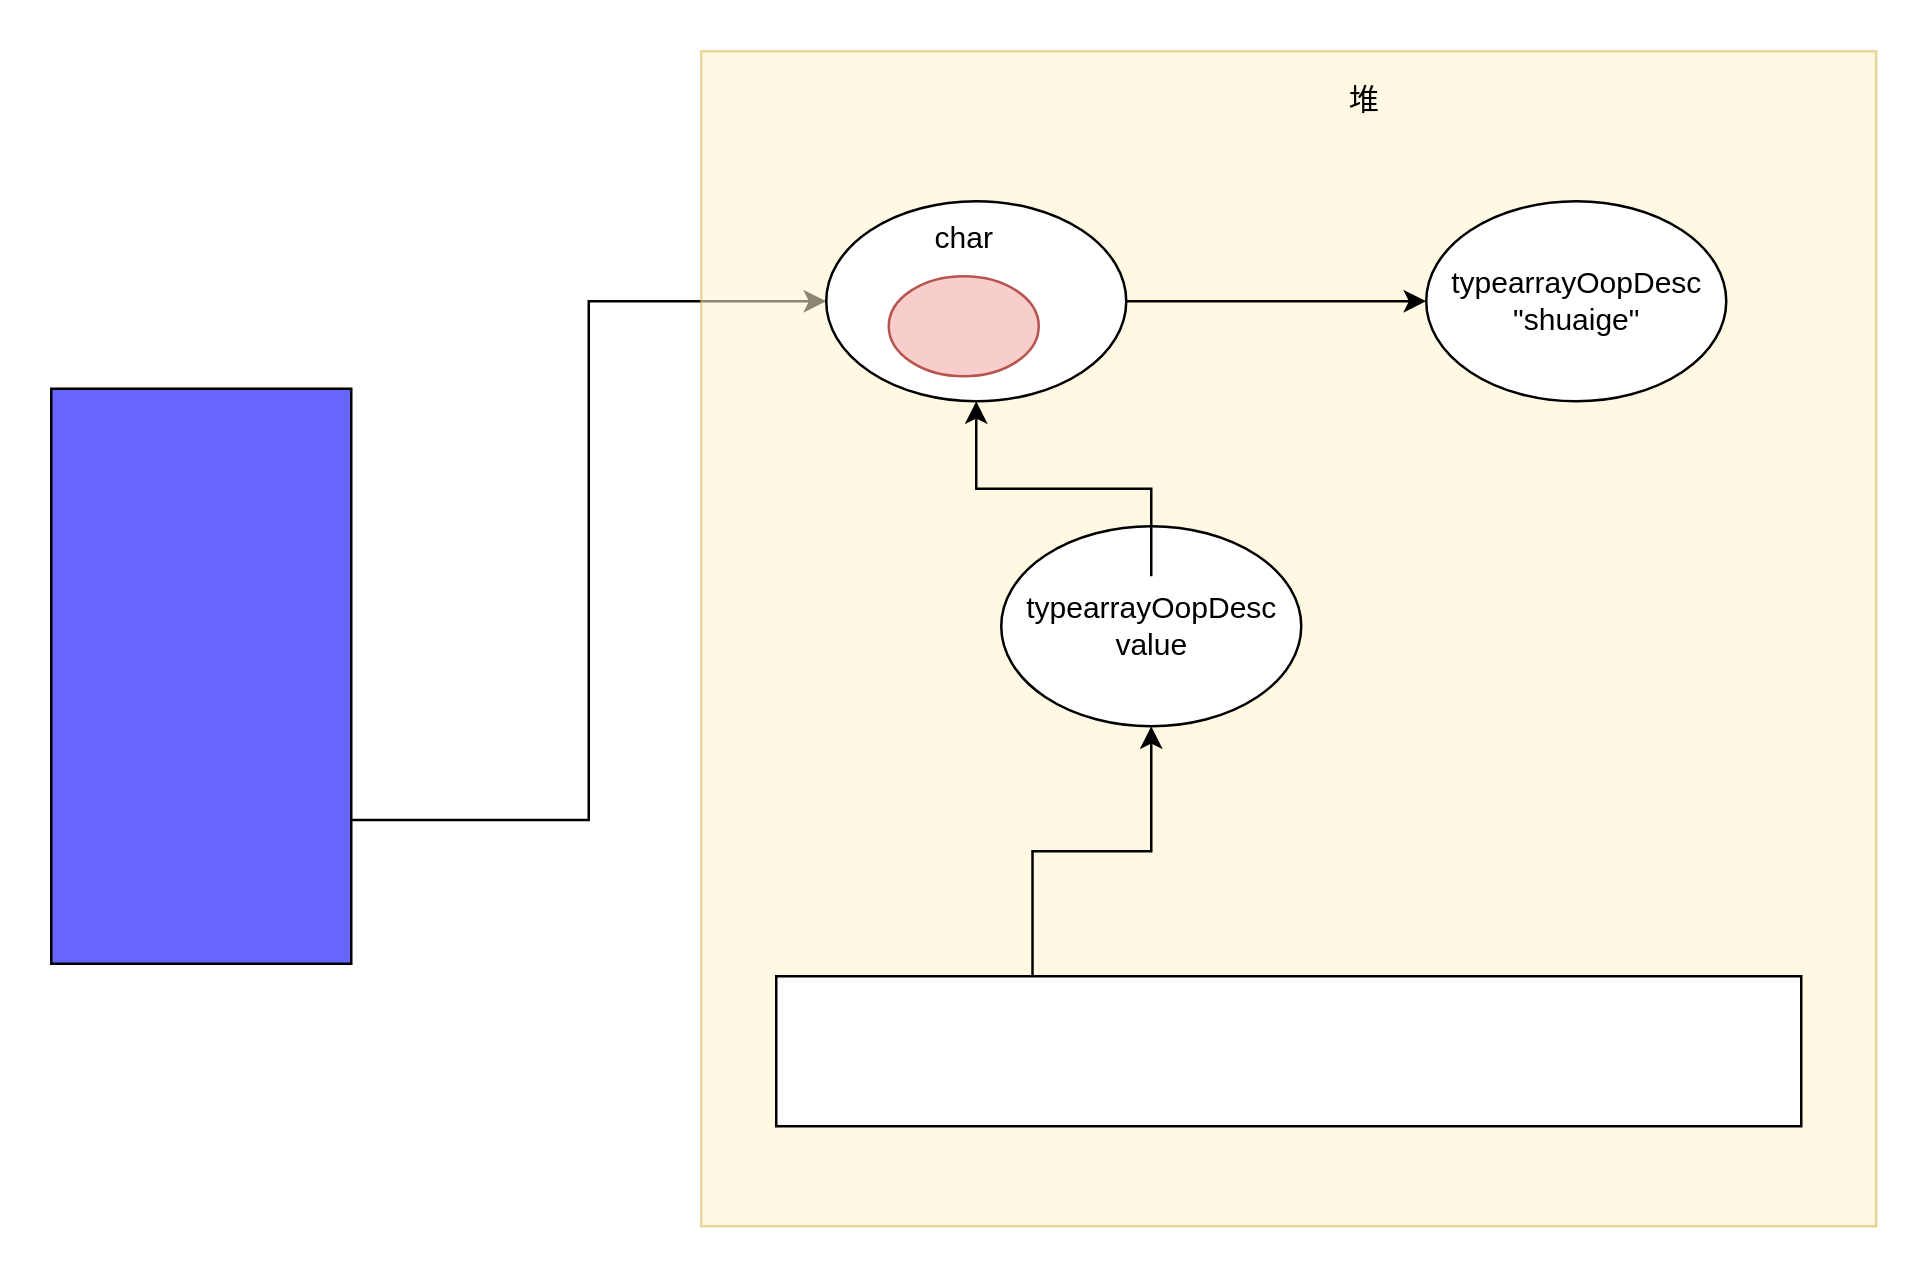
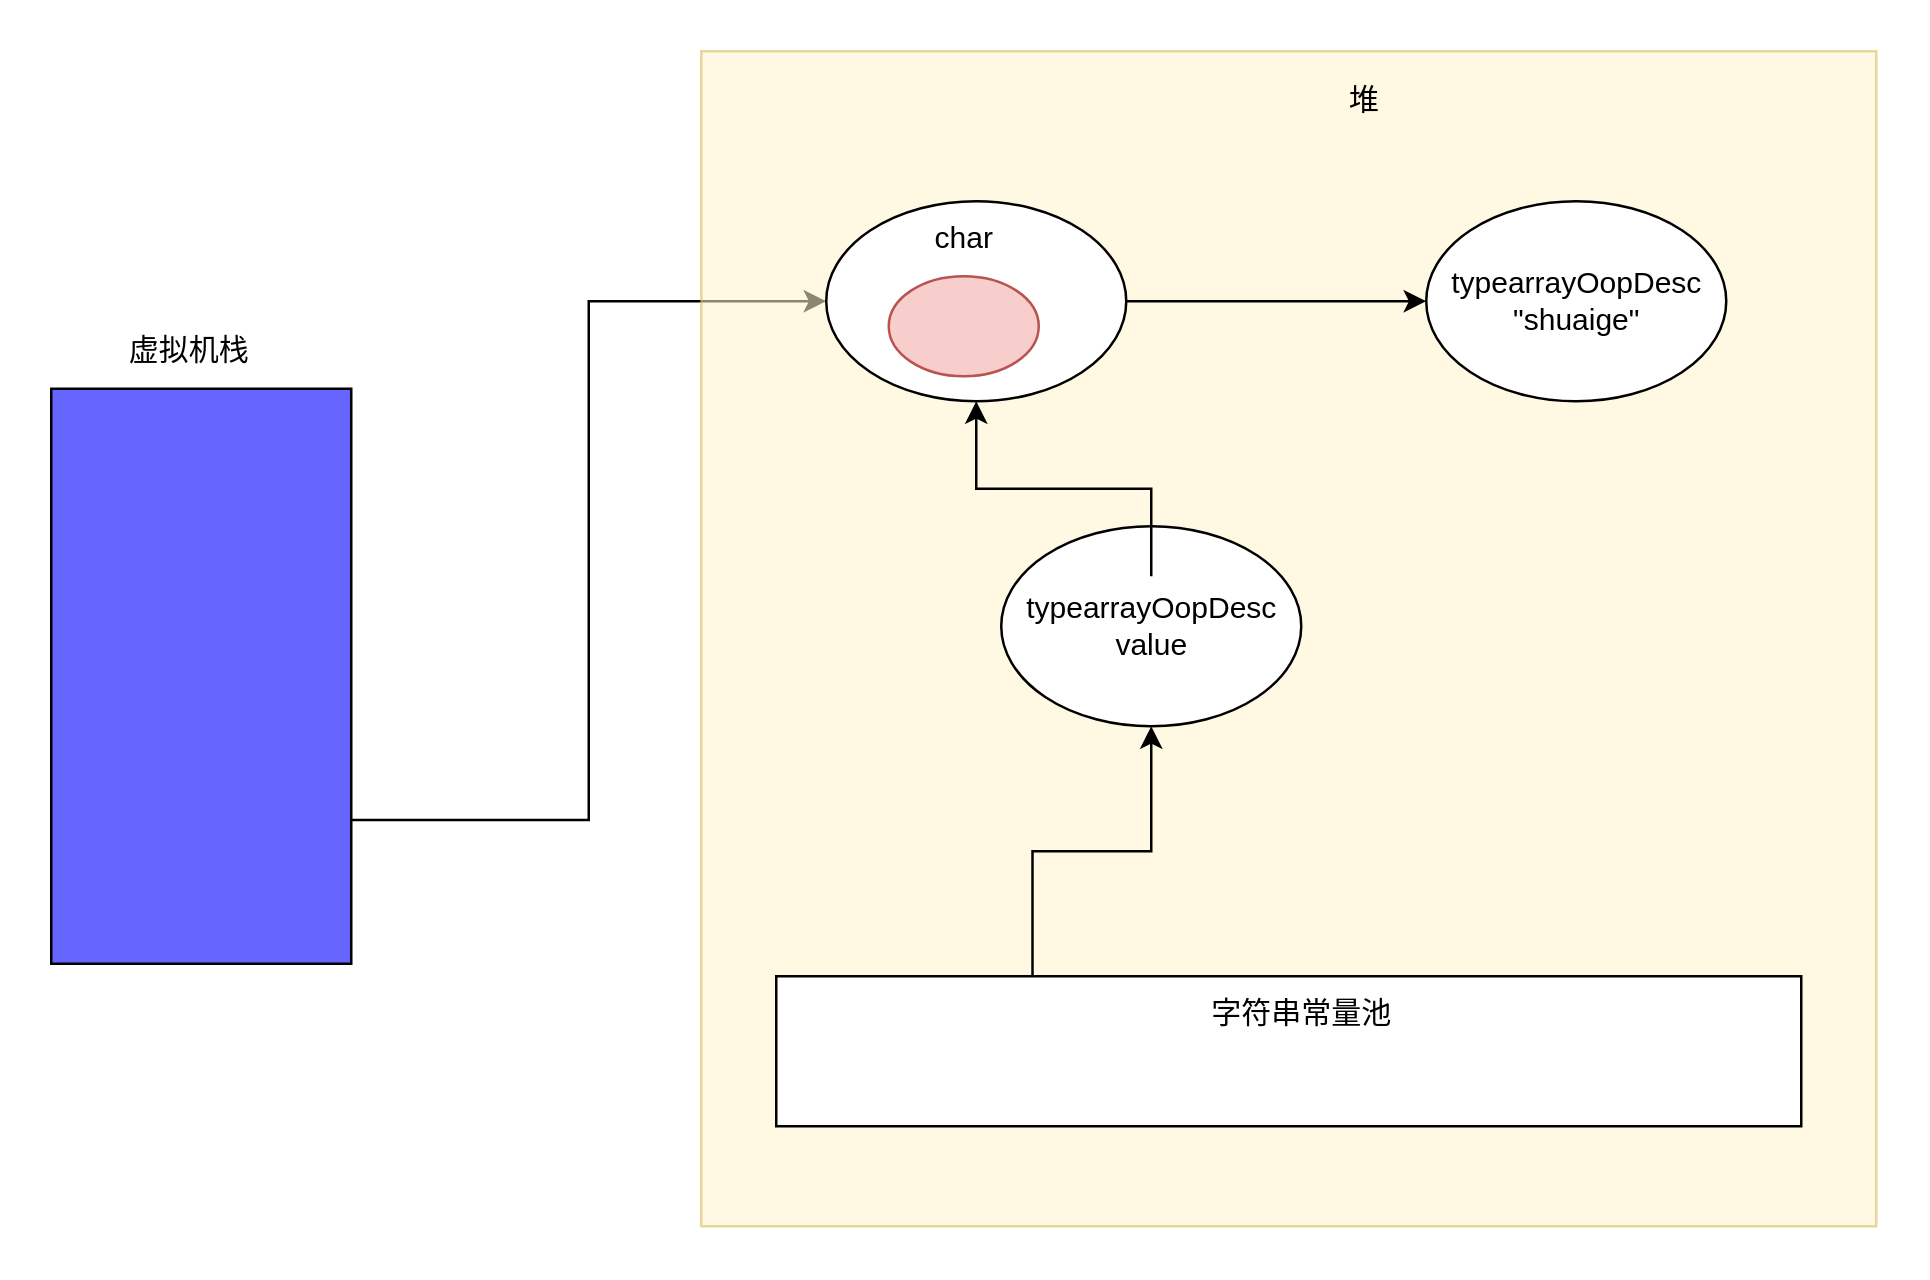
none -> (189, 351)
none -> (1301, 1014)
